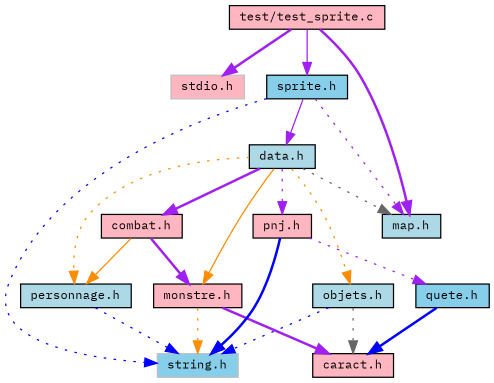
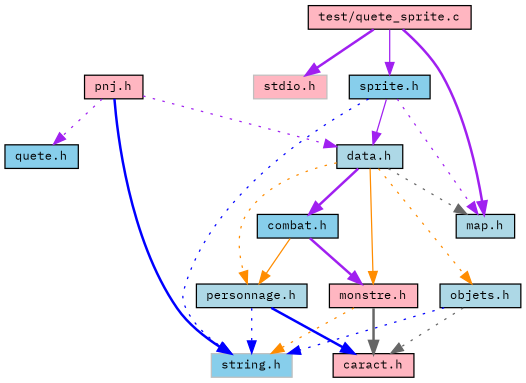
(307, 17) -> (390, 17)
(282, 185) -> (234, 120)
(142, 226) -> (298, 226)
(265, 326) -> (374, 320)
(408, 327) -> (304, 326)
